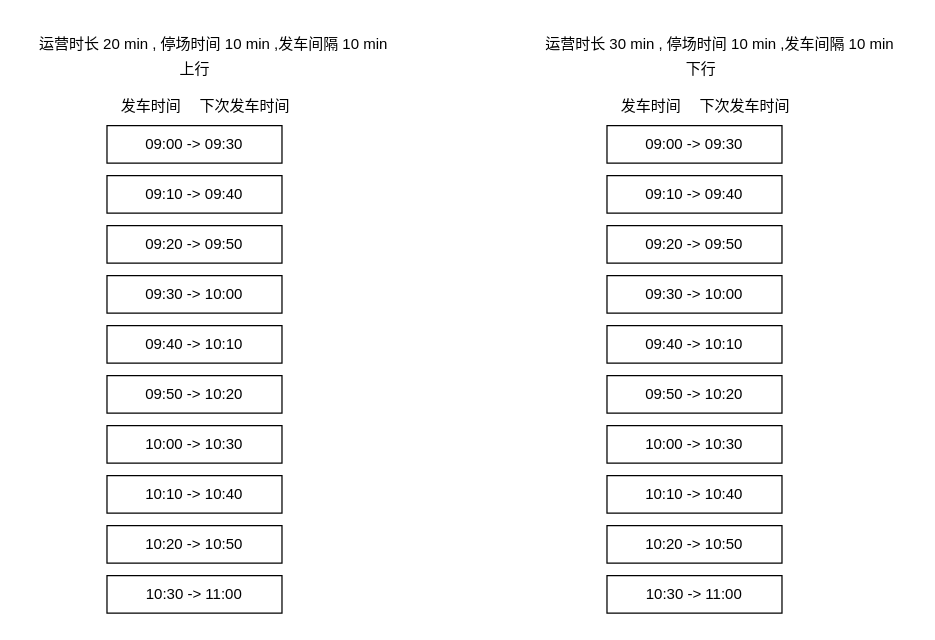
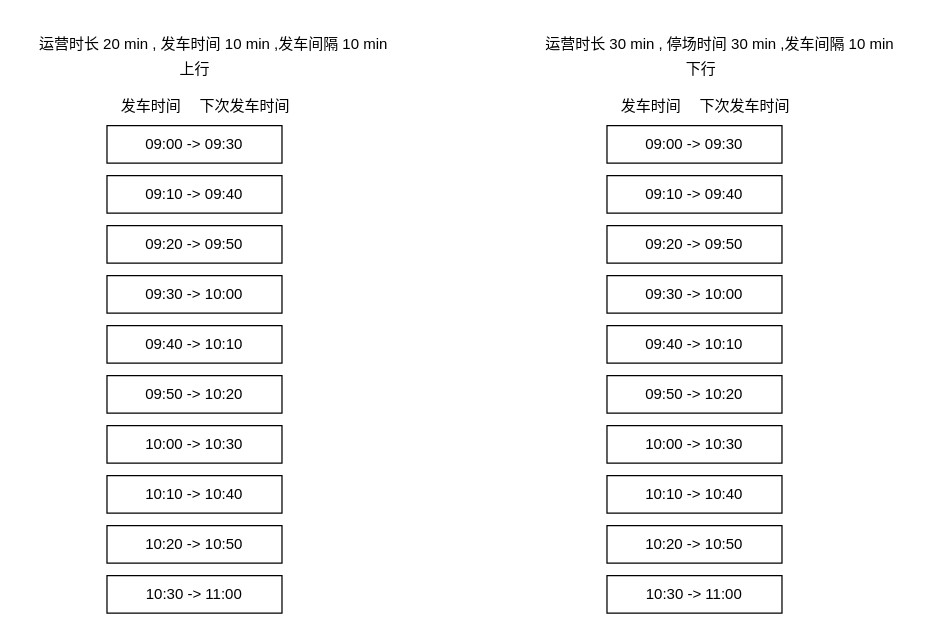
(214, 44) -> (214, 44)
(720, 44) -> (720, 44)
